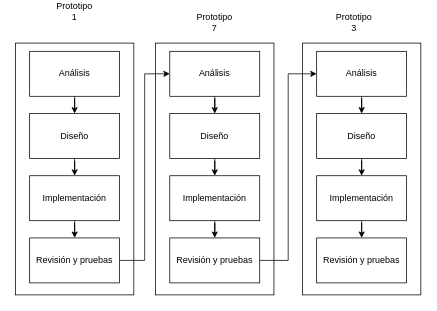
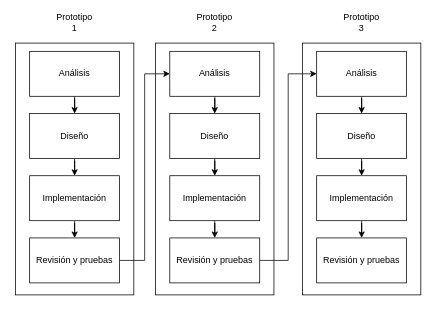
(75, 12) -> (75, 23)
(215, 23) -> (215, 23)
(354, 23) -> (362, 23)
